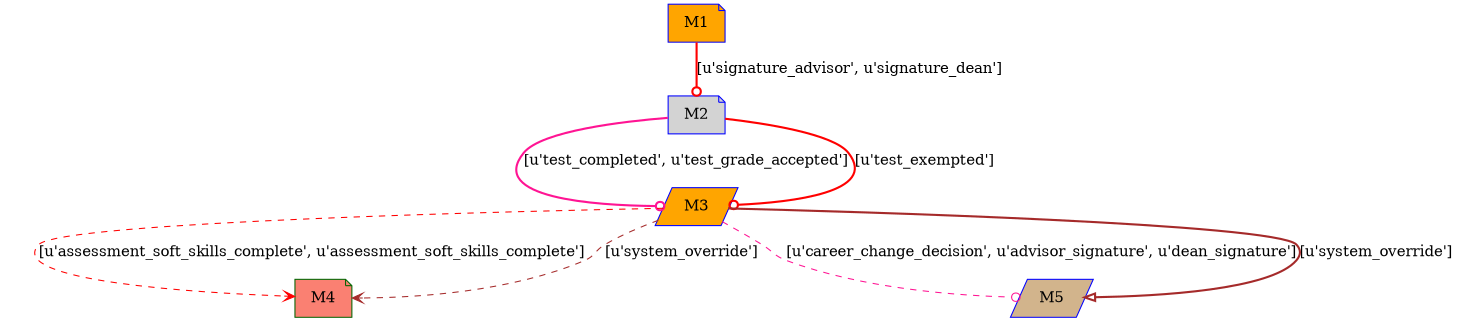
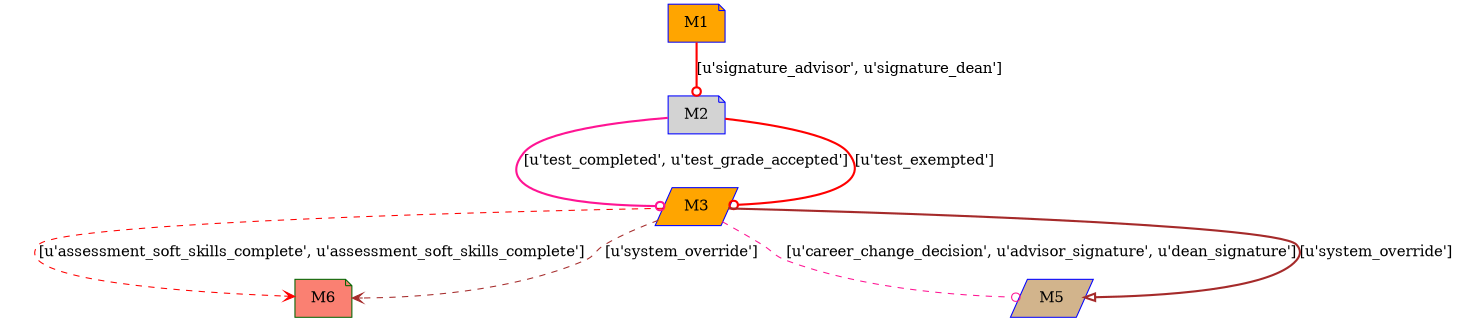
(323, 298) -> (323, 298)
